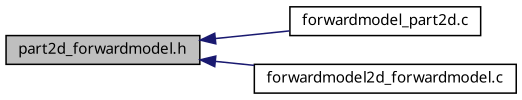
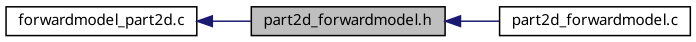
(252, 35) -> (232, 21)
(385, 79) -> (595, 21)
